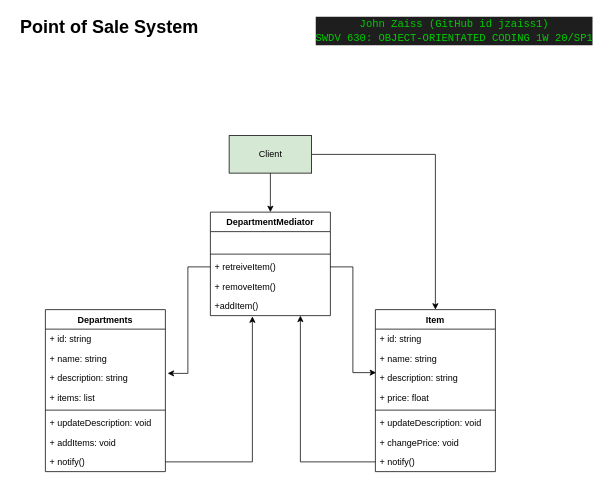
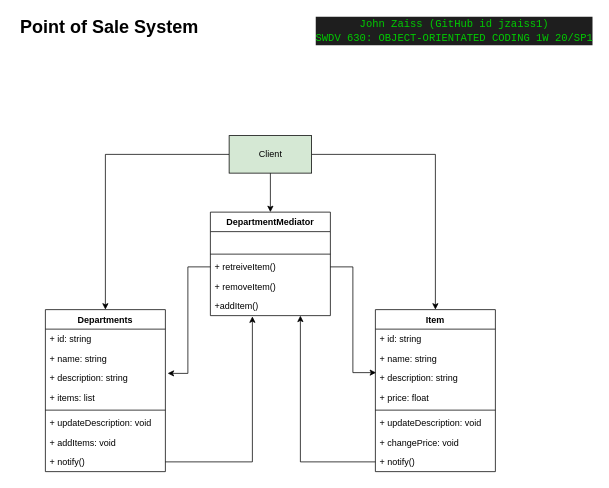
none -> (105, 167)
